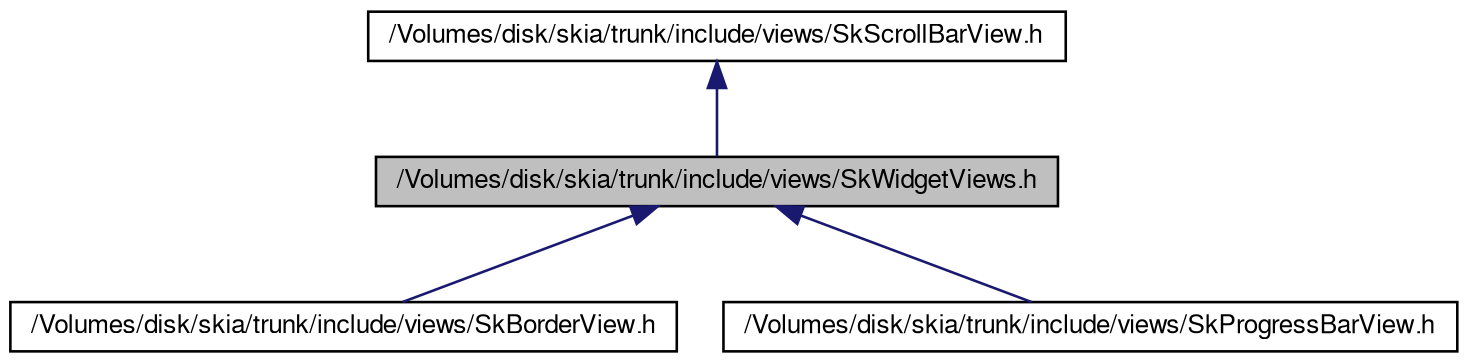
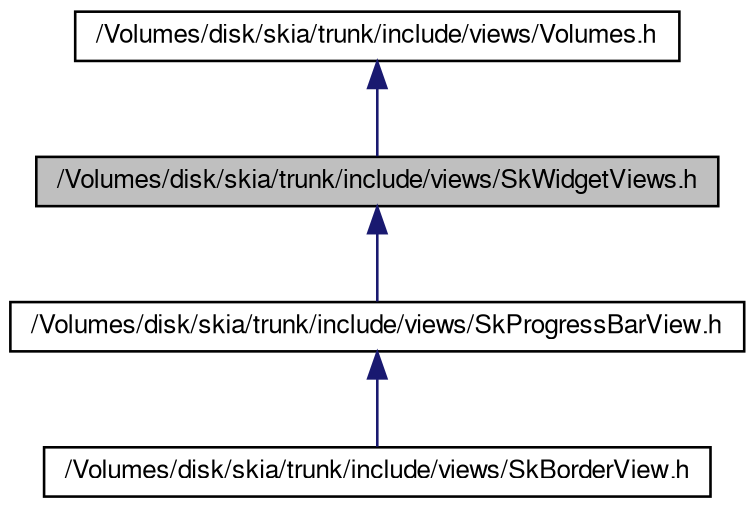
(717, 36) -> (377, 36)
(518, 259) -> (377, 413)
